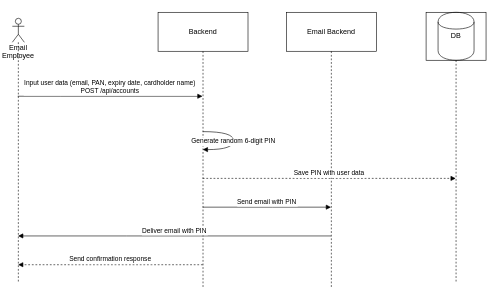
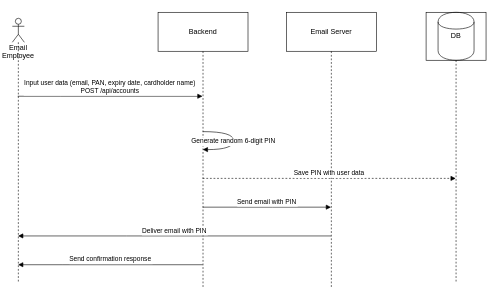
(332, 32) -> (332, 32)
(112, 265) -> (112, 265)
